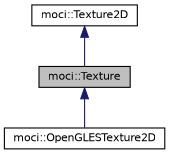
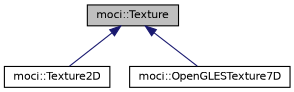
(85, 52) -> (91, 49)
(85, 138) -> (210, 77)
